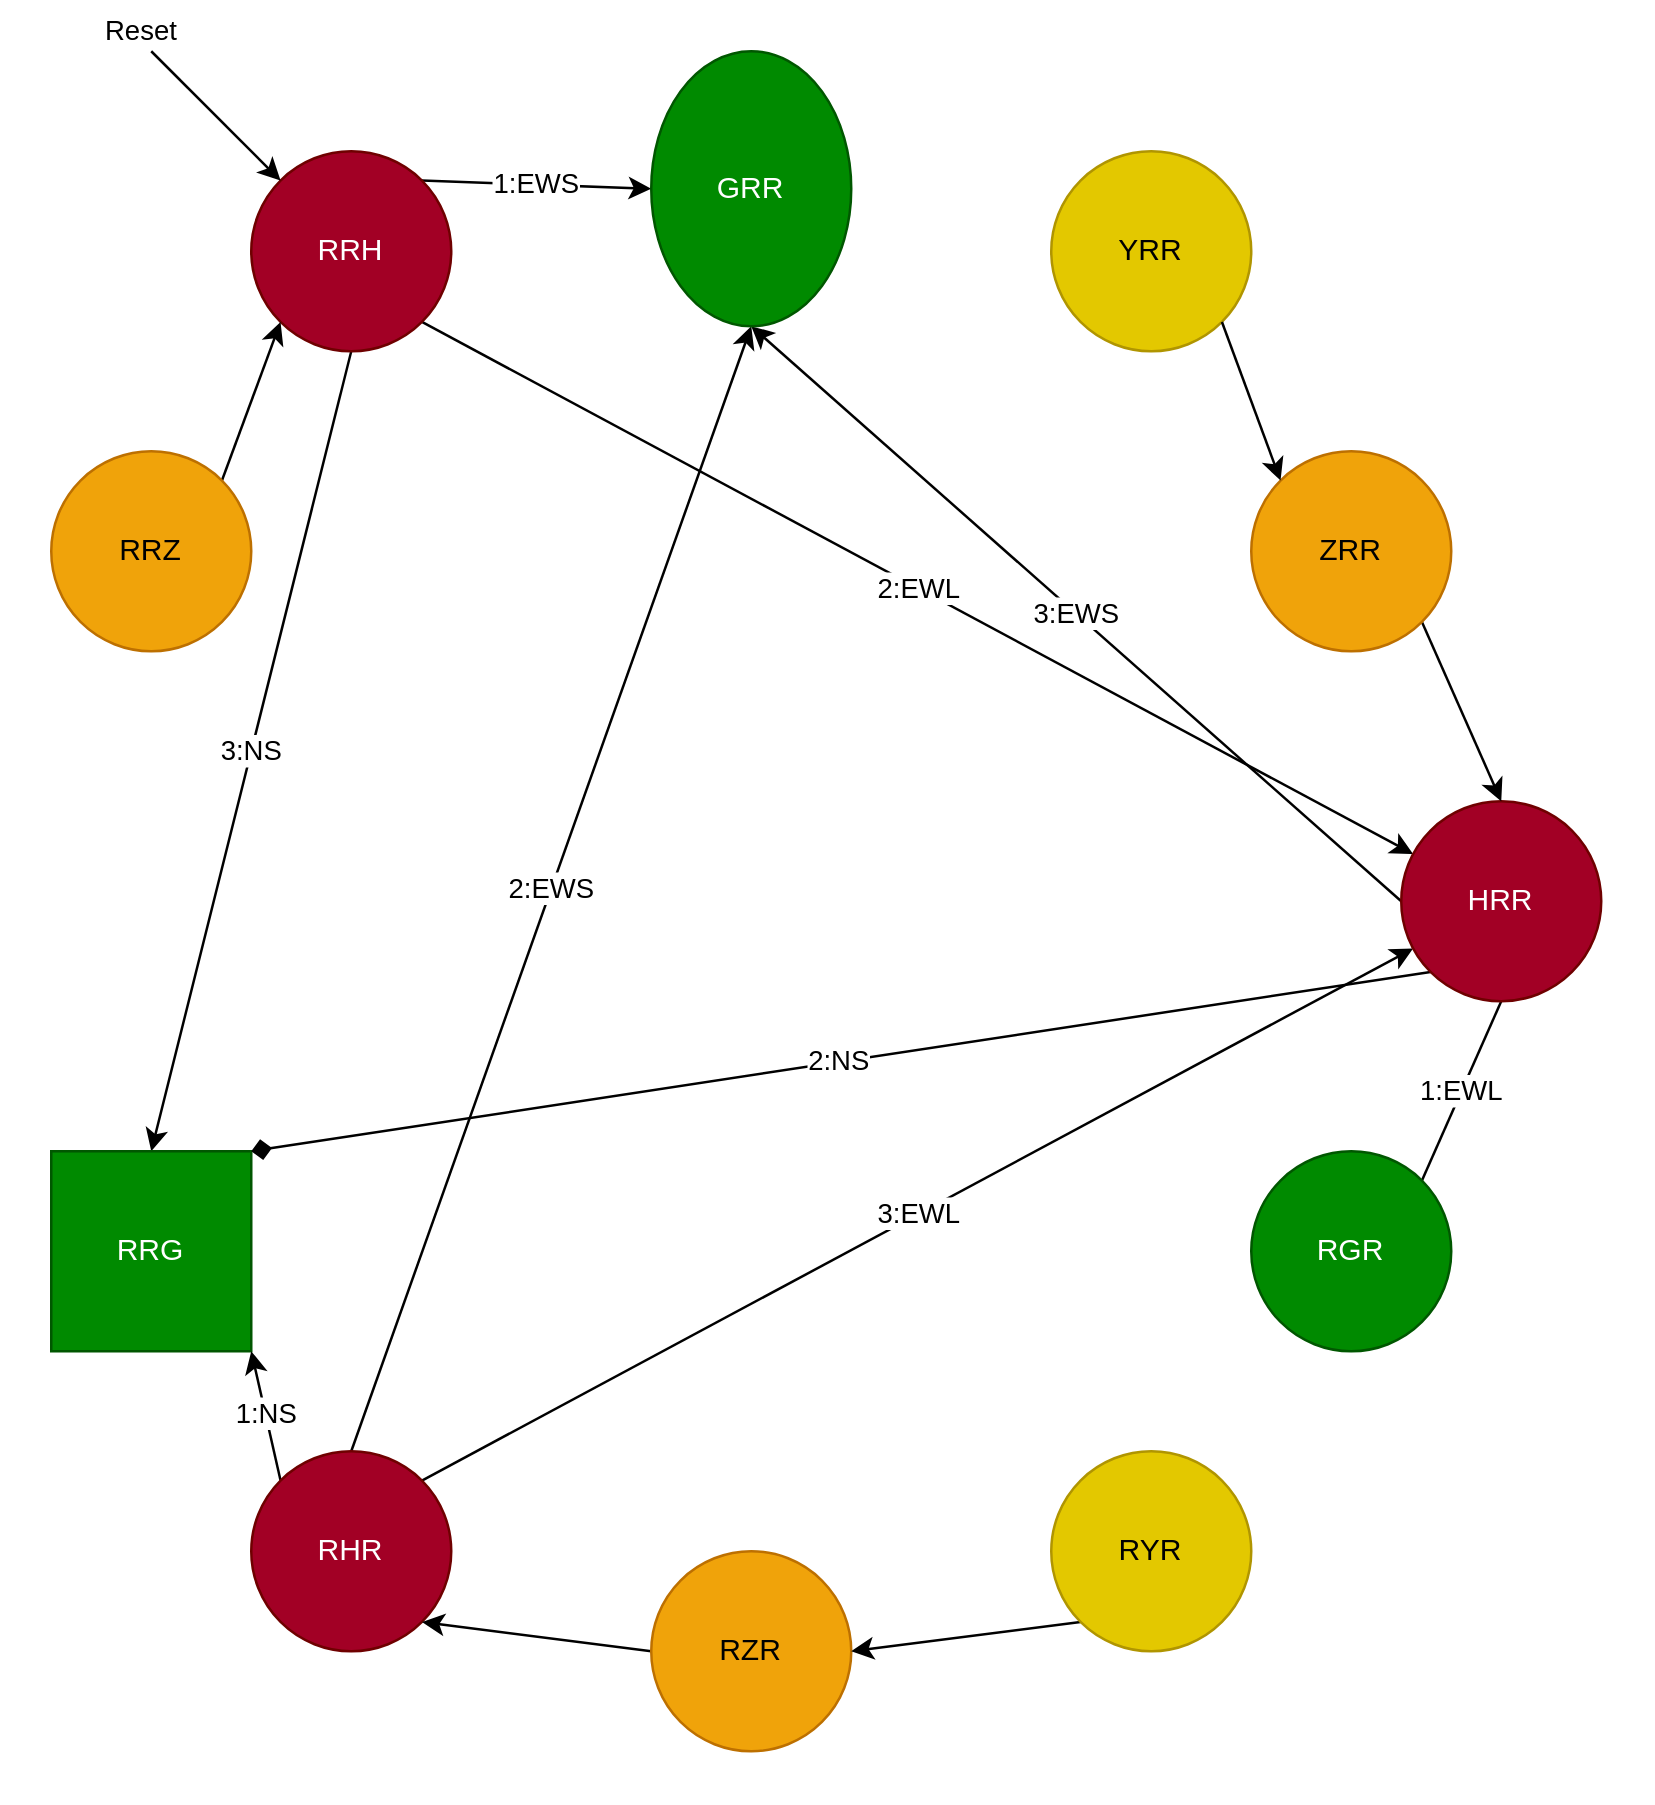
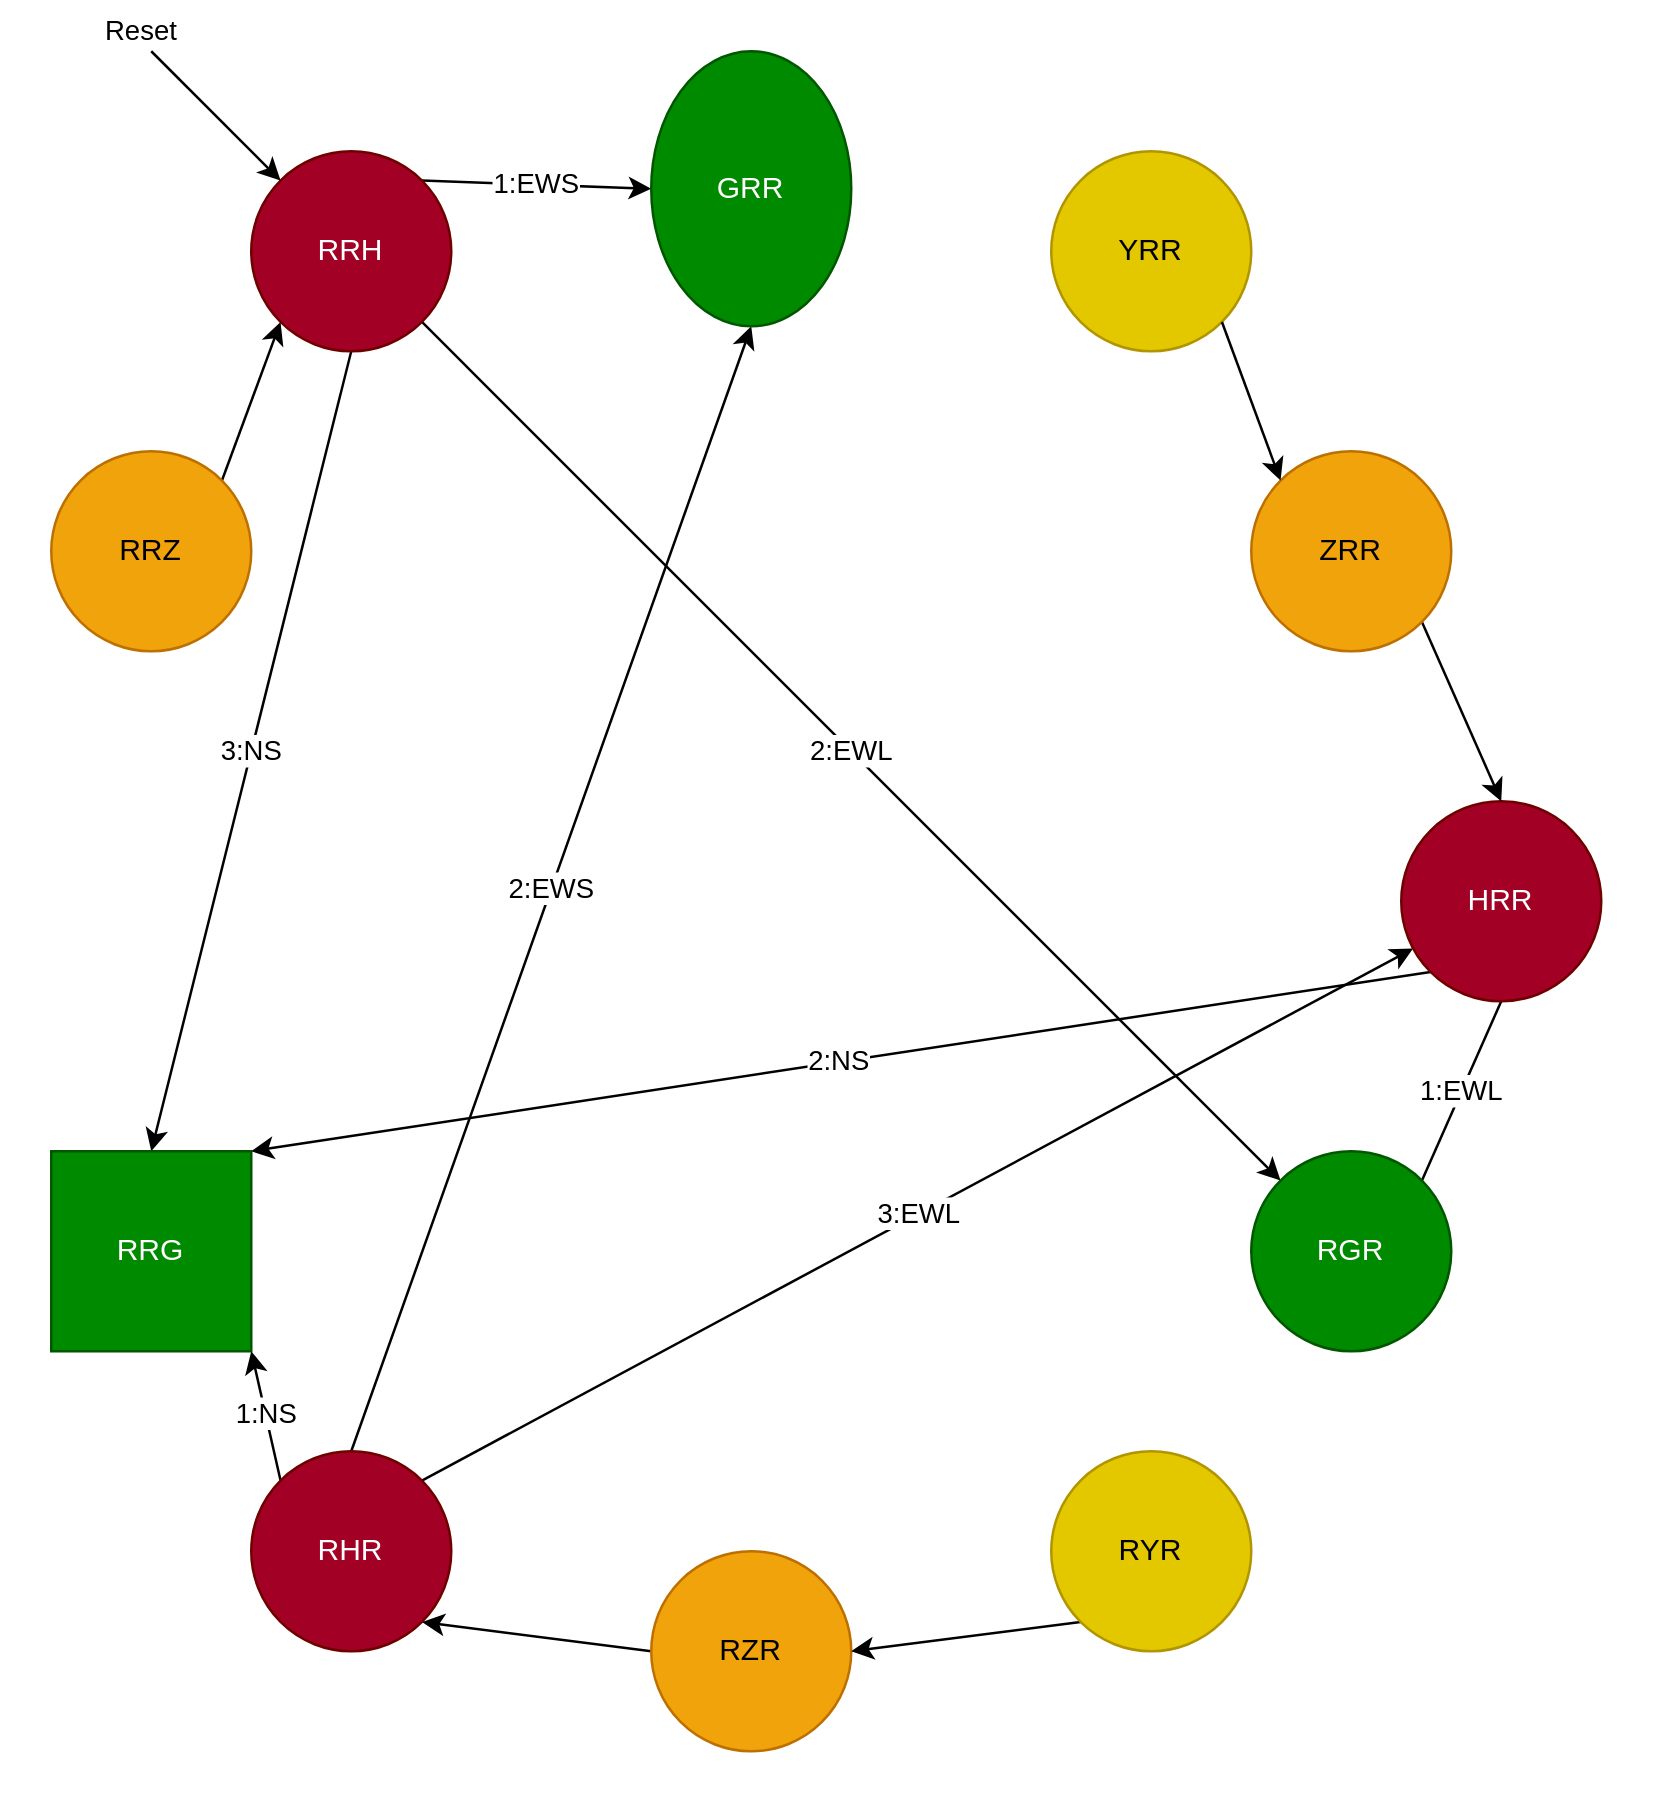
(924, 479) -> none
(1090, 680) -> (892, 792)
(271, 1148) -> (270, 1148)
